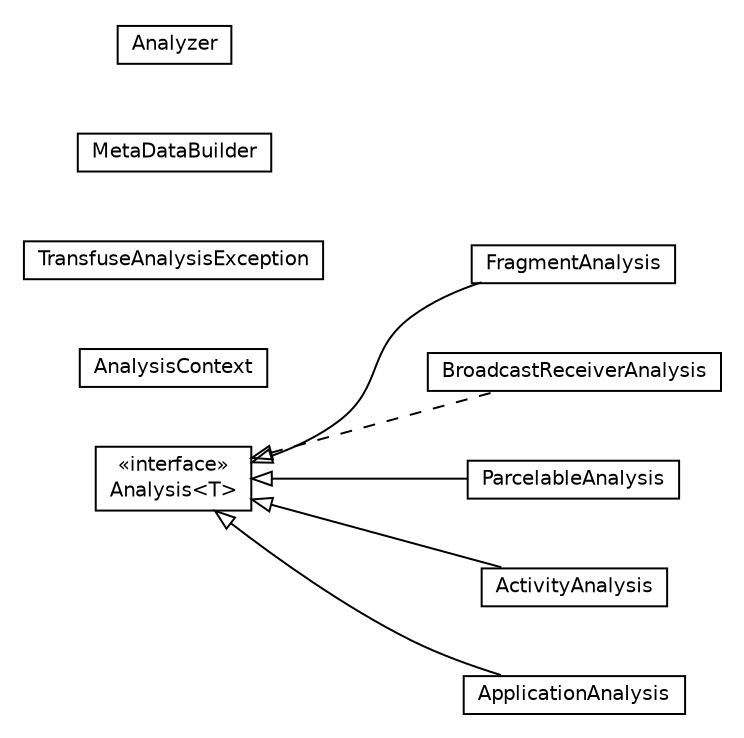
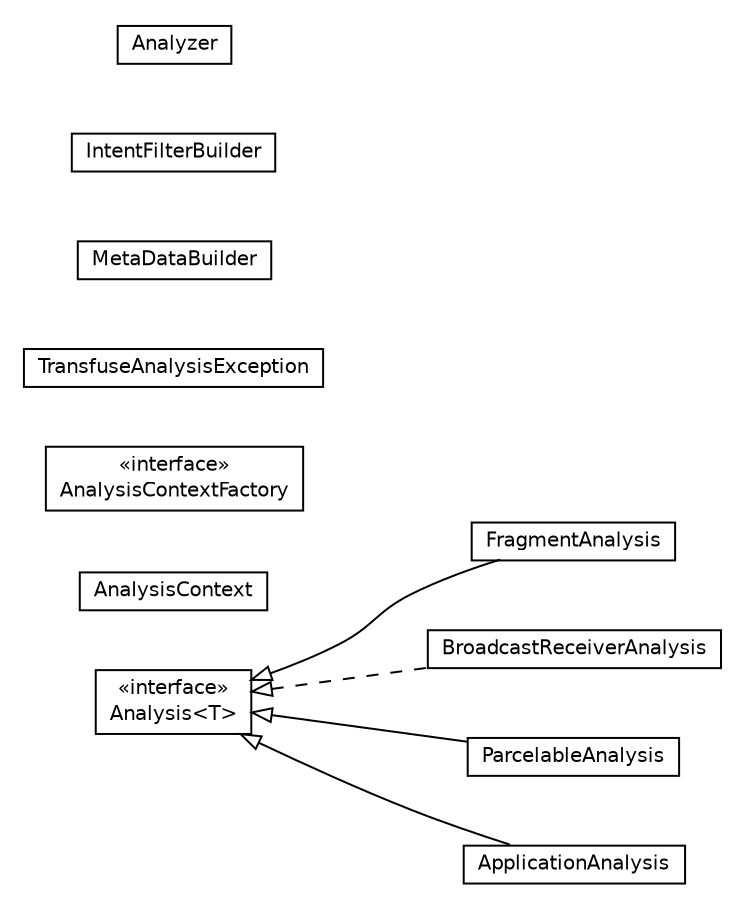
none -> (174, 152)
none -> (174, 479)
(573, 586) -> none
